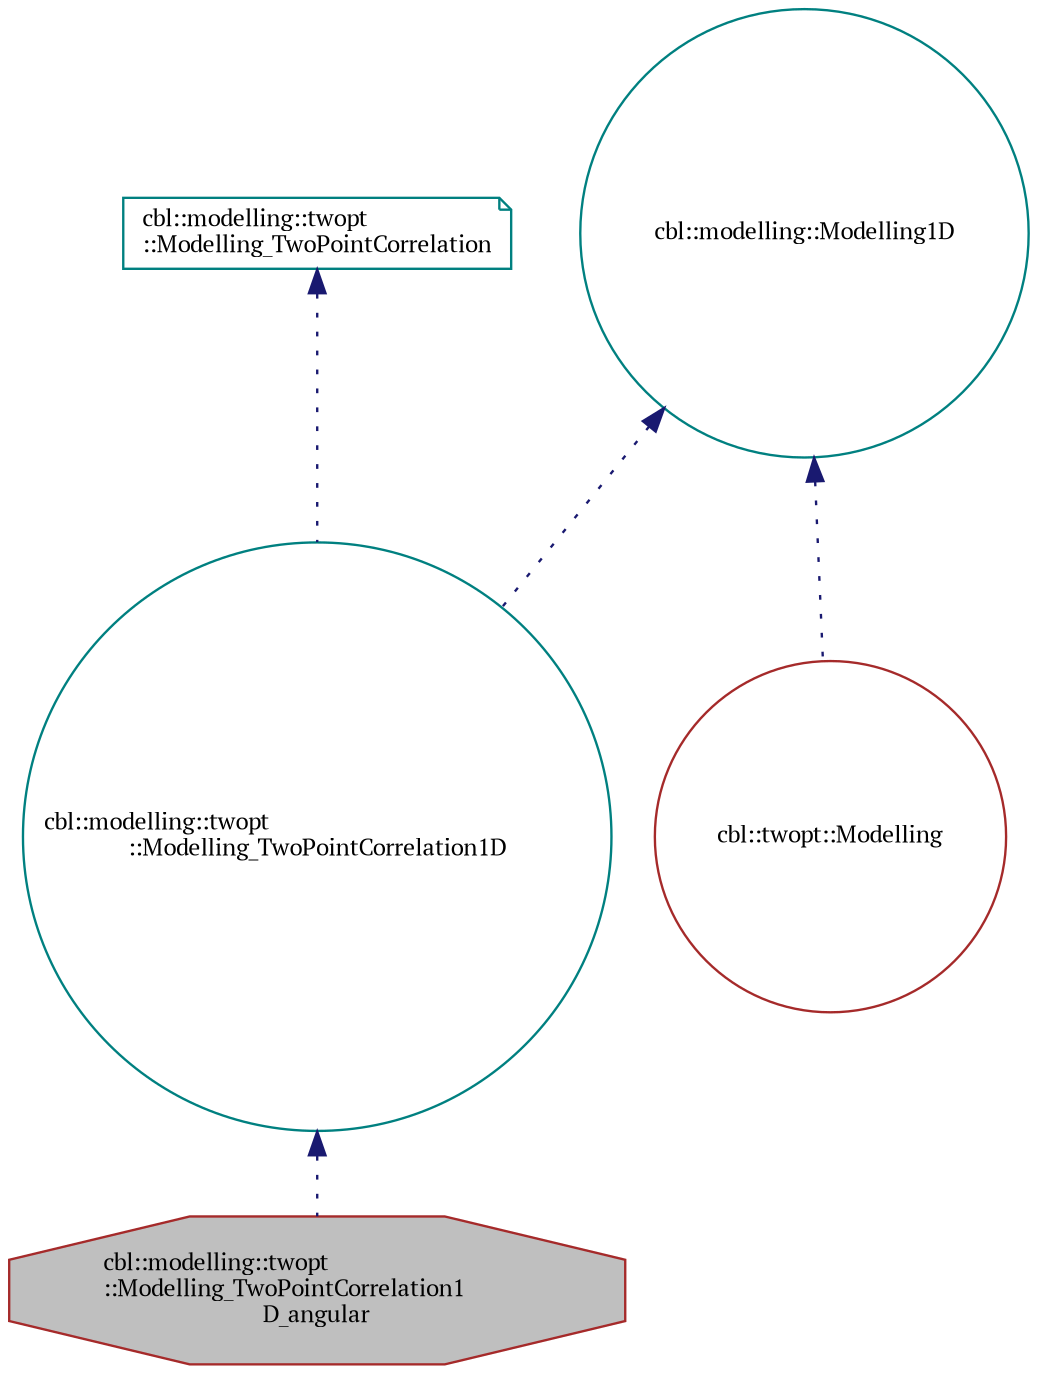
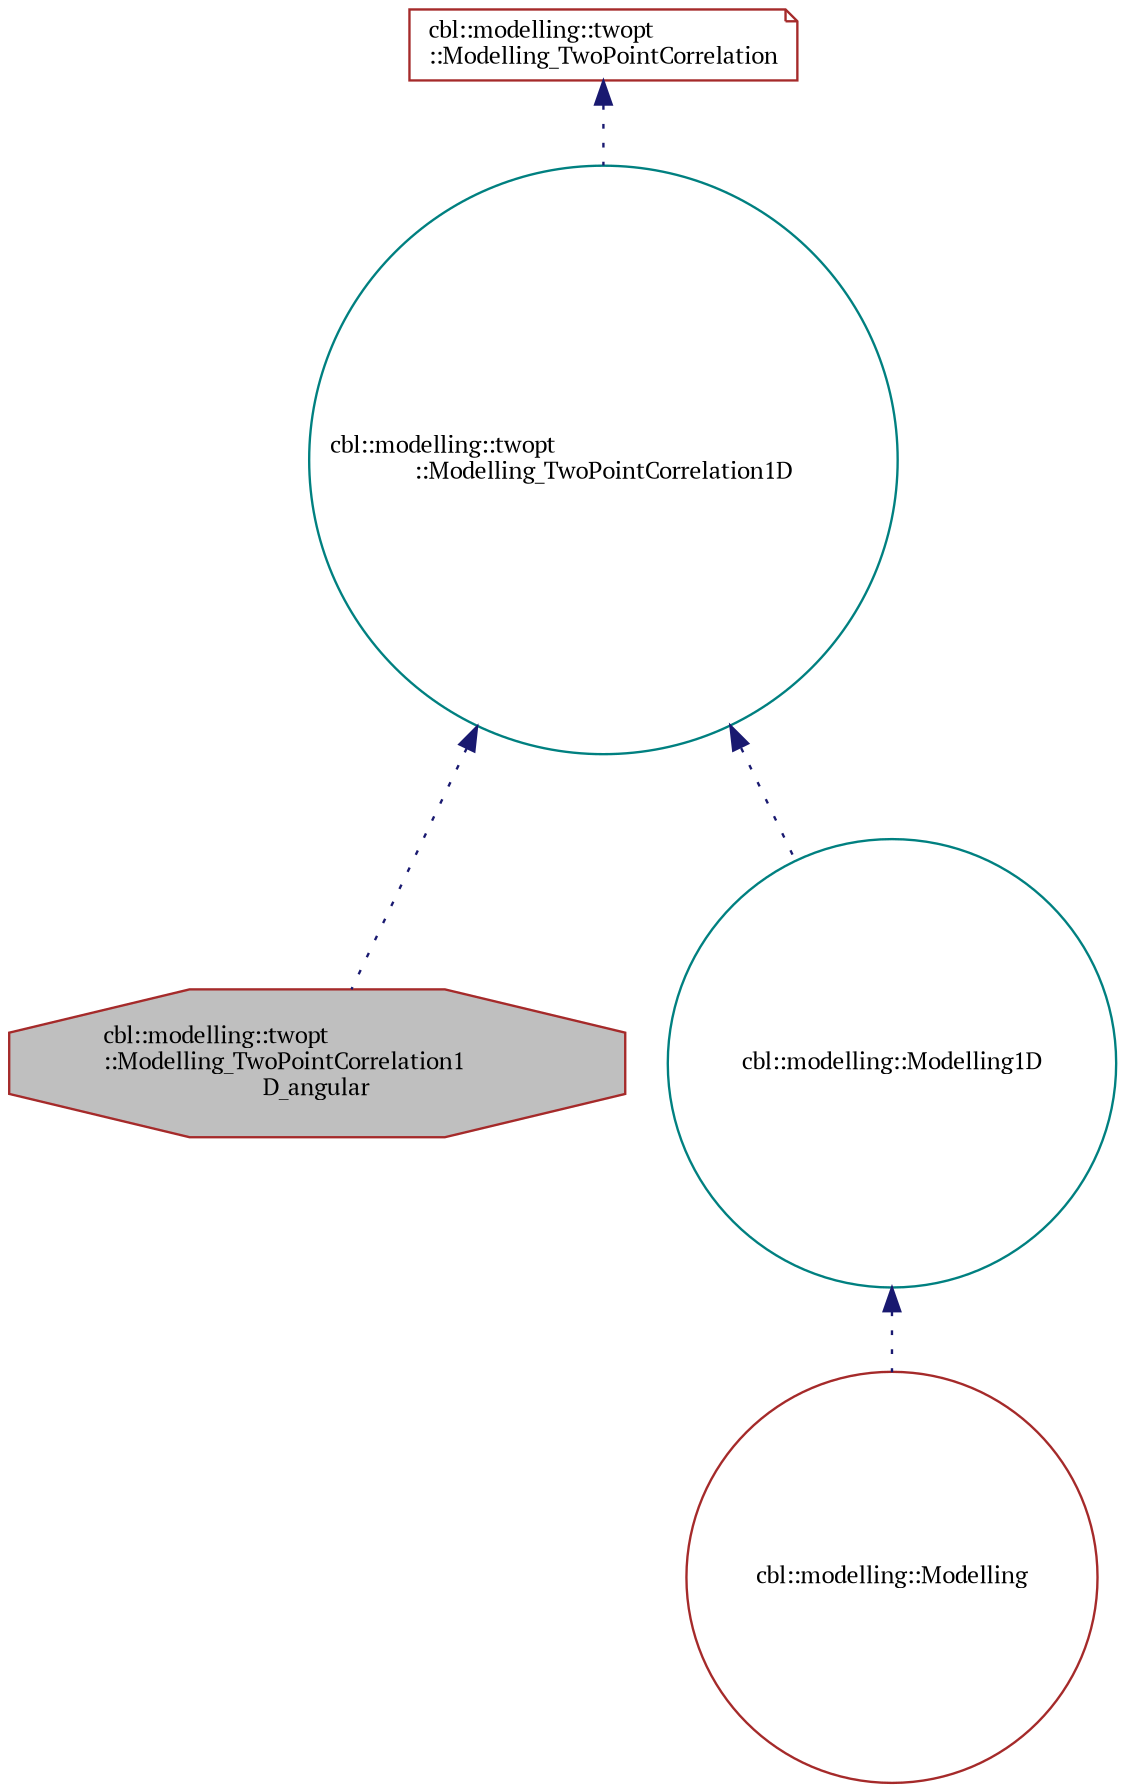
(317, 233) -> (603, 45)
(576, 516) -> (768, 804)
(830, 837) -> (892, 1577)
